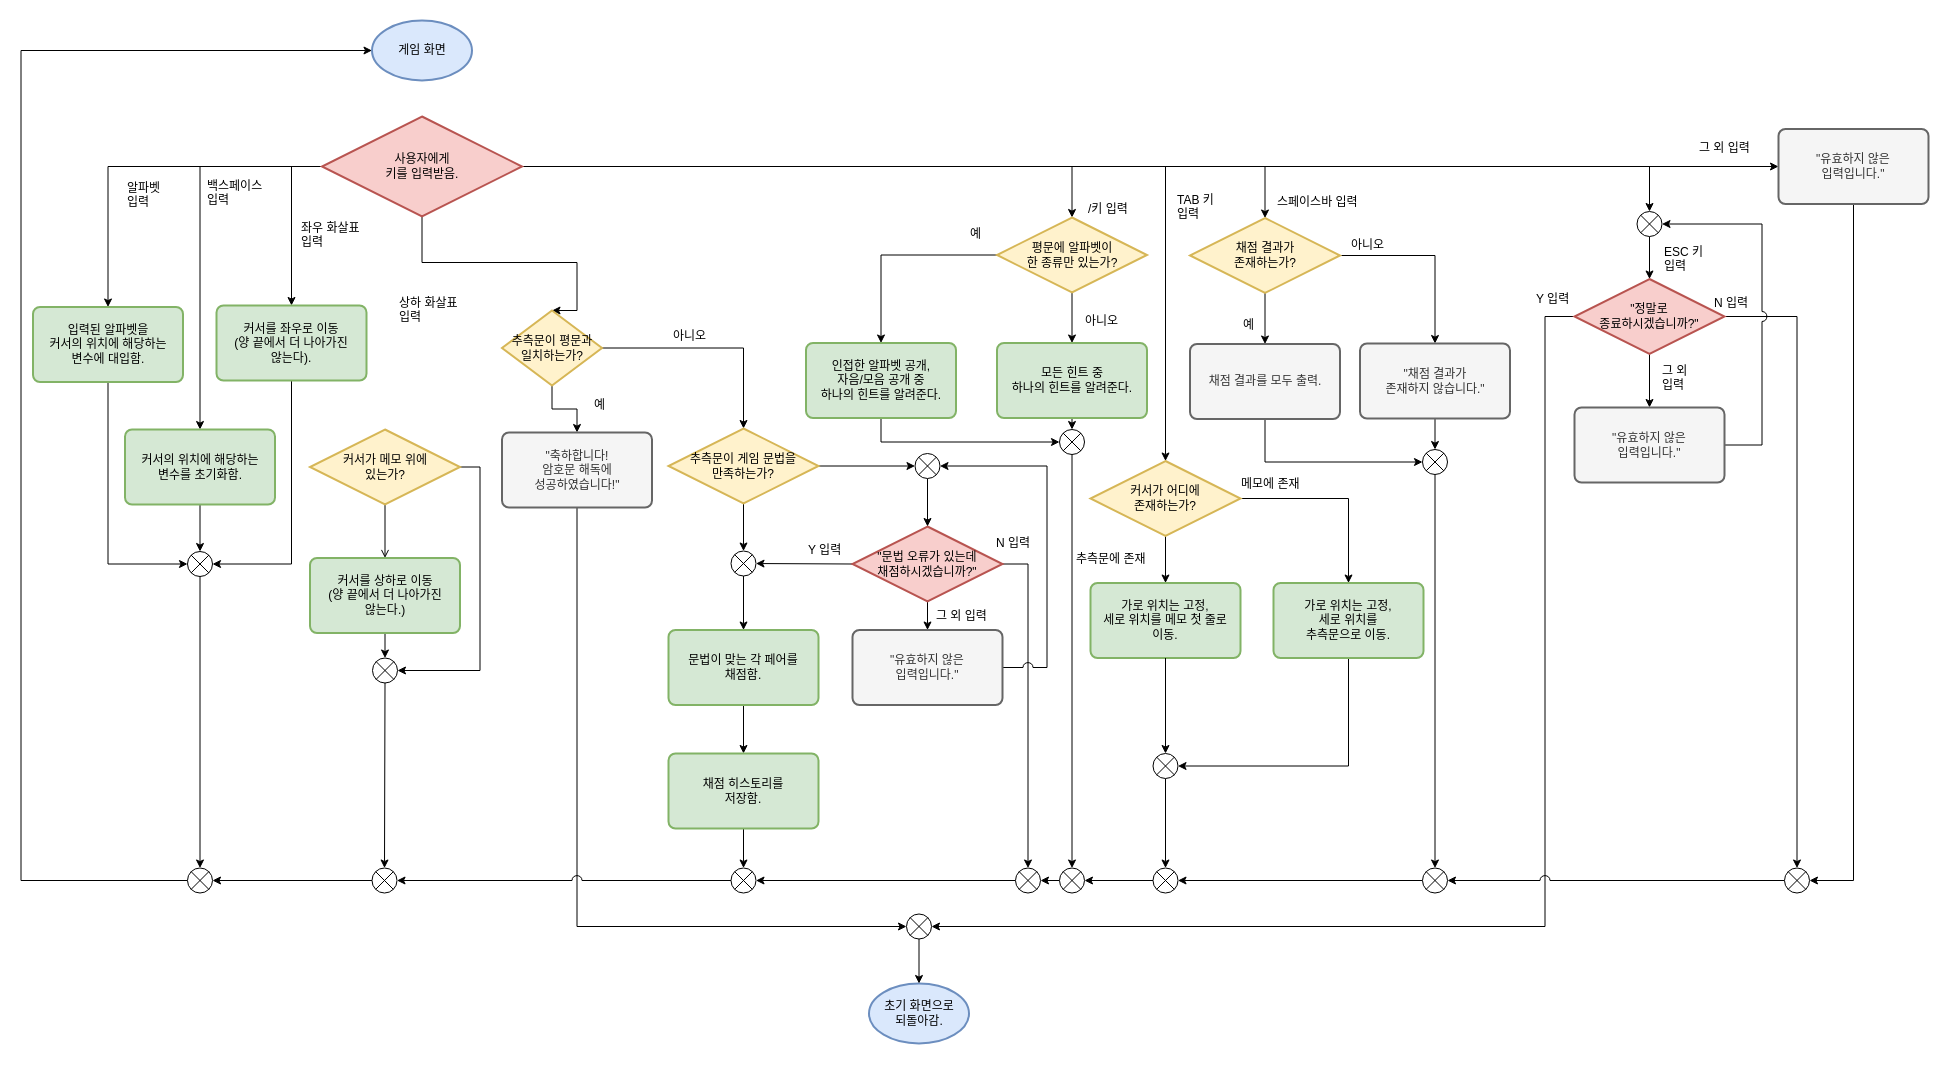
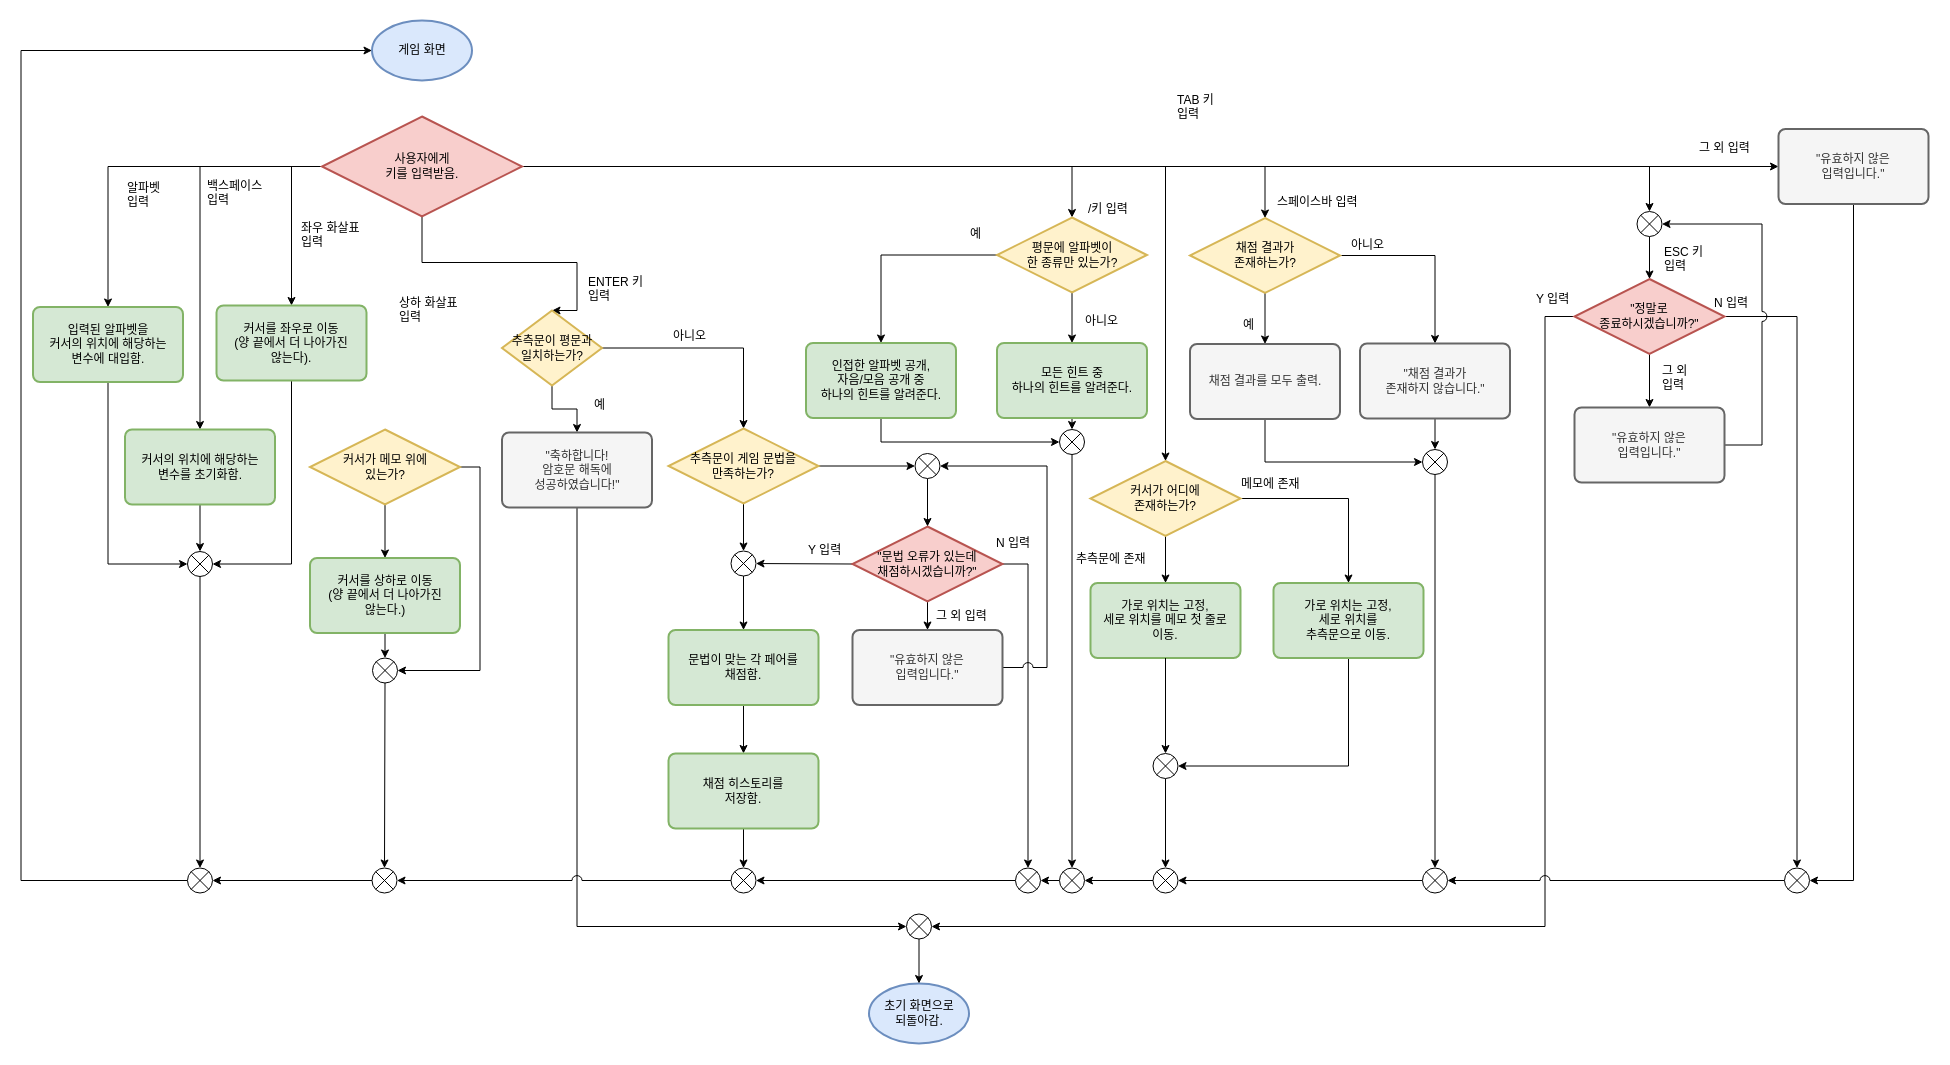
(1200, 204) -> (1200, 104)
none -> (619, 287)
(385, 551) -> (385, 550)
